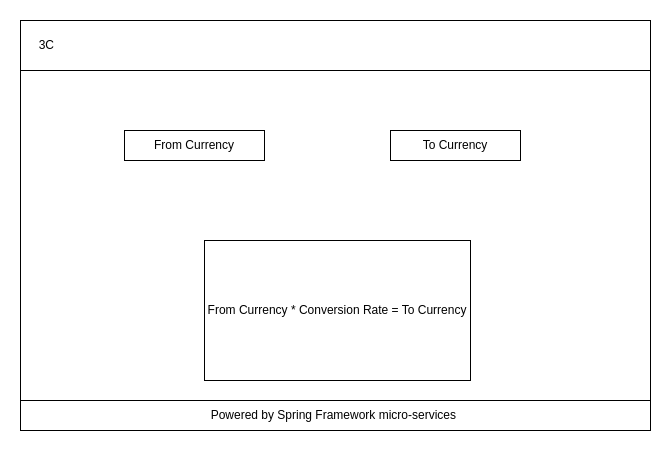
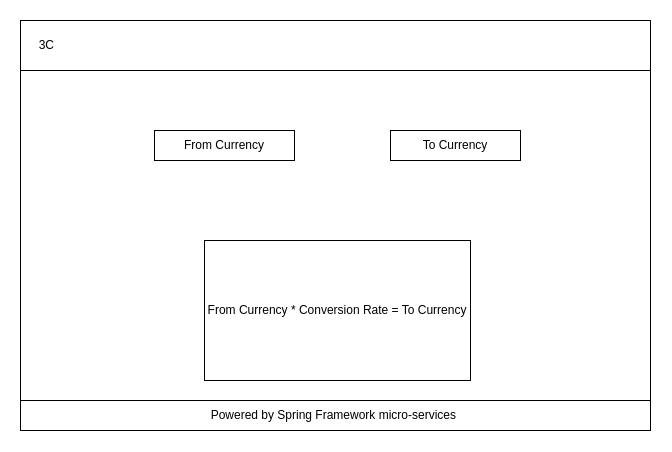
(195, 146) -> (225, 146)
